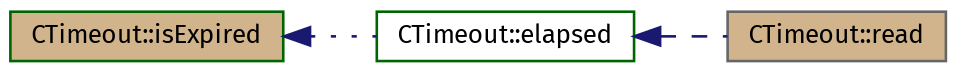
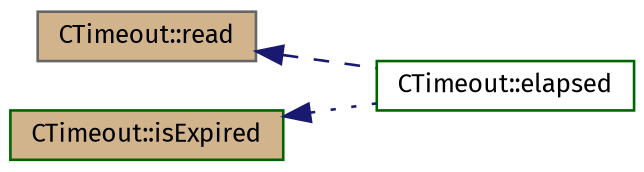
(694, 36) -> (330, 62)
